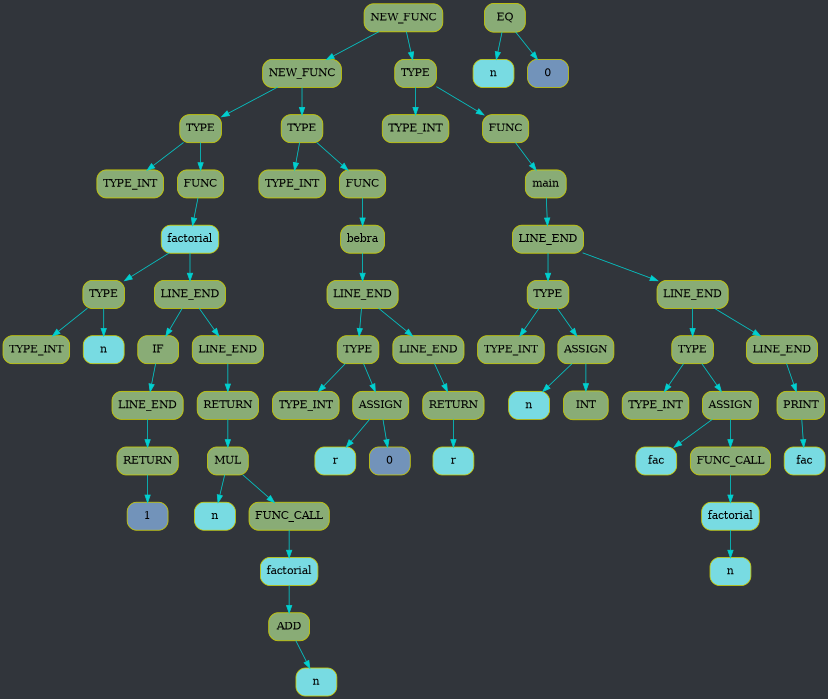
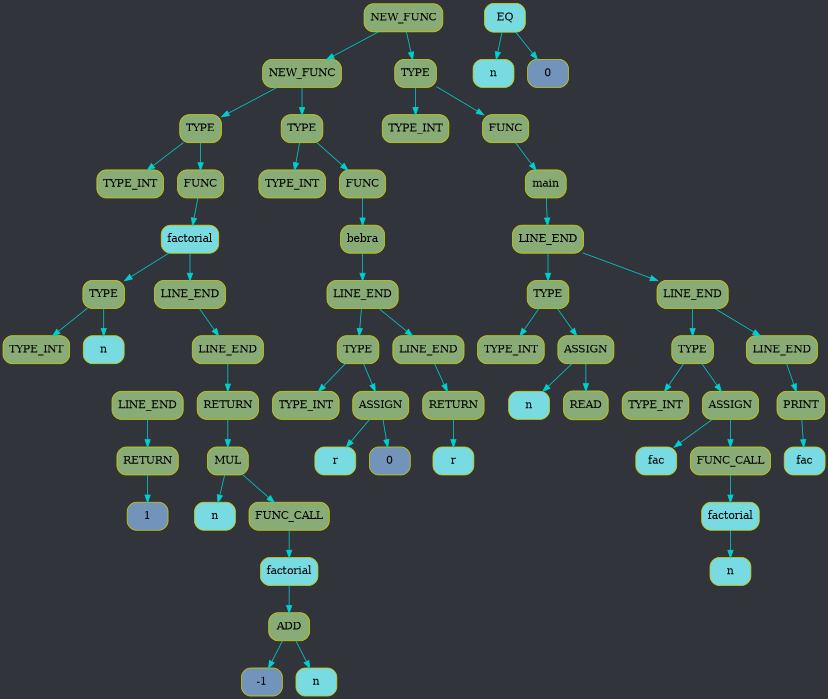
(505, 18) -> (505, 18)
(158, 350) -> none
(586, 405) -> (586, 405)
none -> (262, 682)
